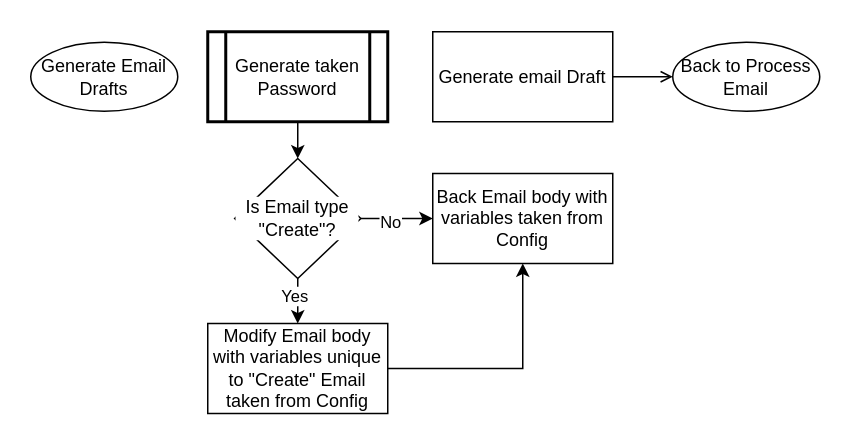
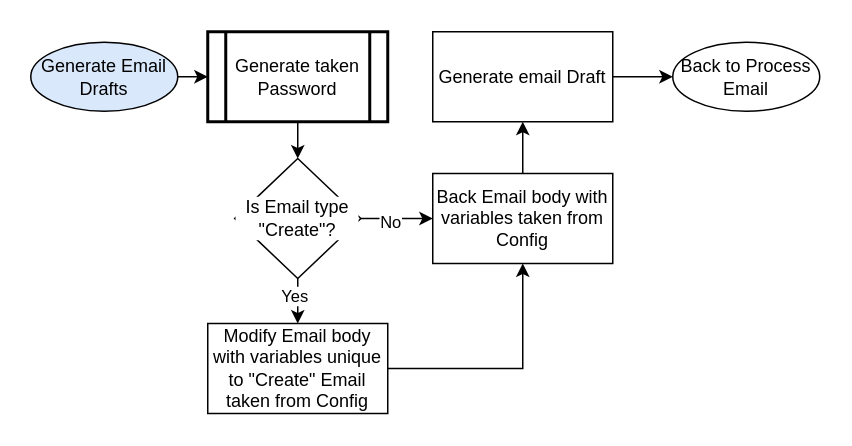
(104, 77) -> (104, 77)
none -> (188, 77)
(663, 77) -> (661, 77)
none -> (523, 144)
